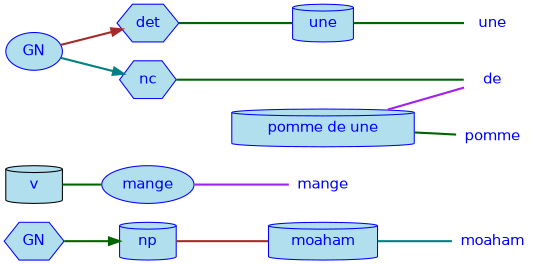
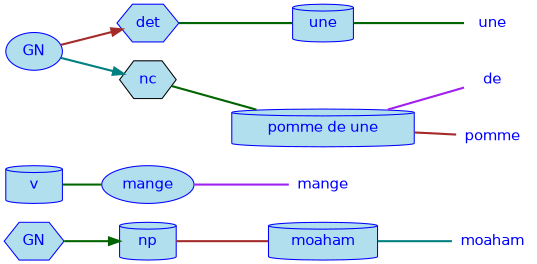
(148, 80) -> (148, 80)
(320, 80) -> (214, 98)
(435, 134) -> (435, 134)
(34, 185) -> (34, 185)
